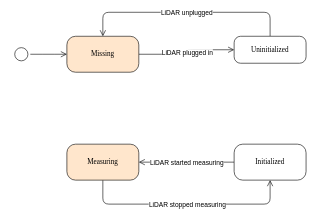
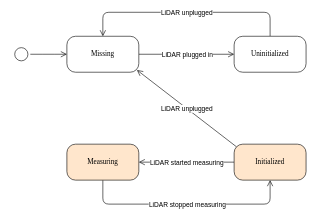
(270, 50) -> (270, 54)
(103, 54) -> (103, 54)
none -> (187, 109)
(270, 162) -> (270, 162)
